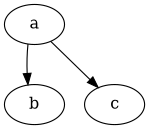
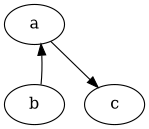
(27, 59) -> (42, 70)
